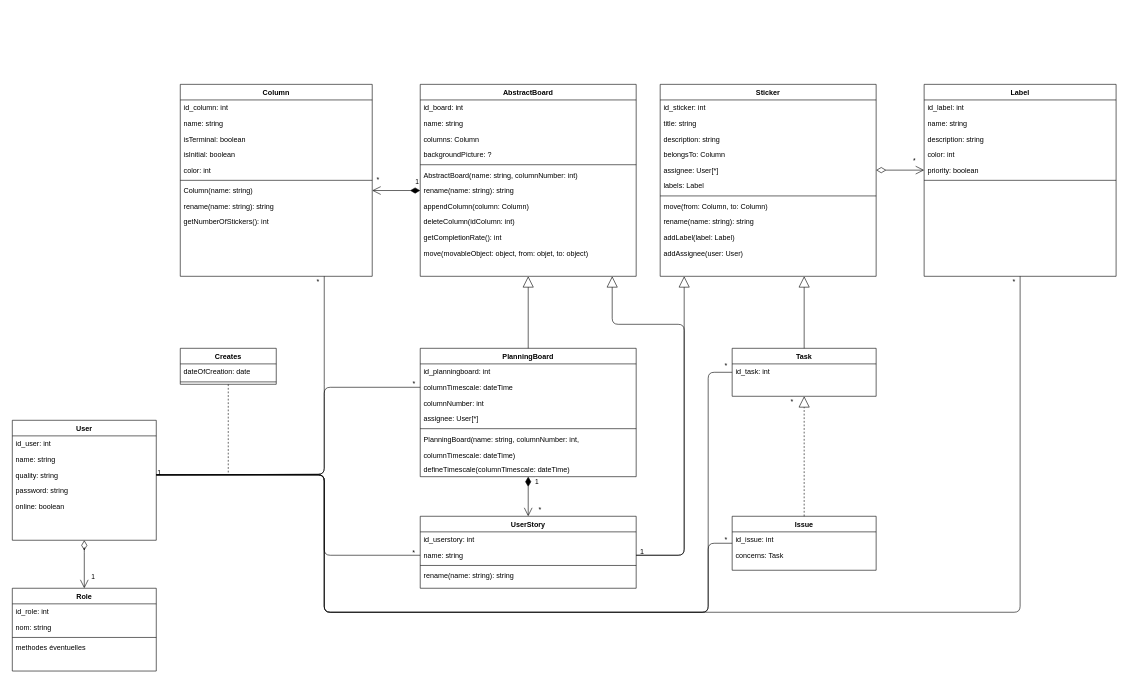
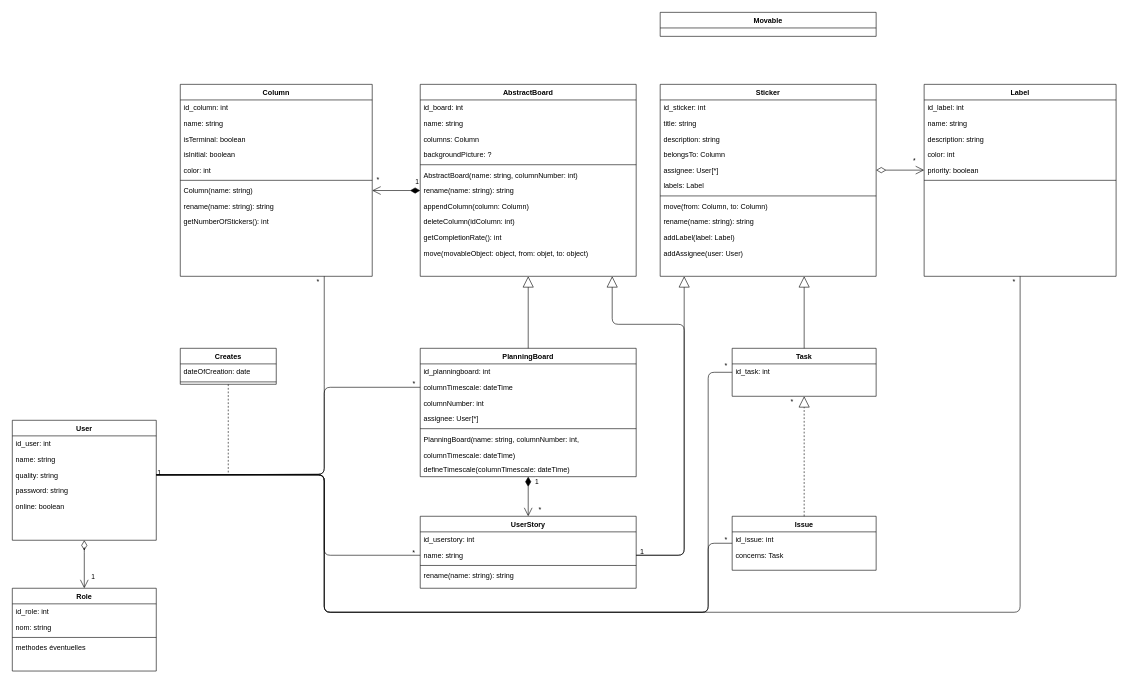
none -> (768, 24)
